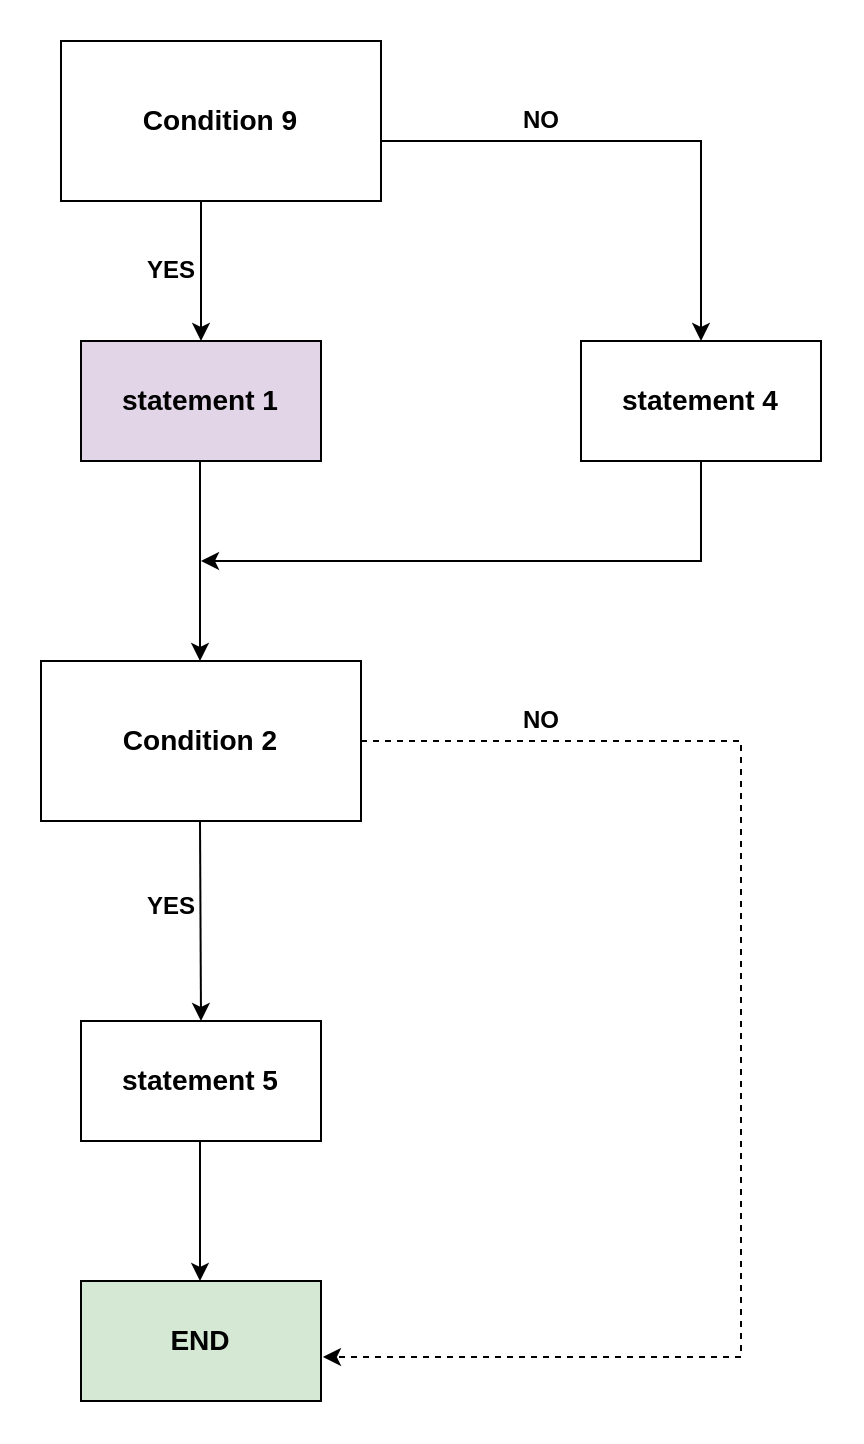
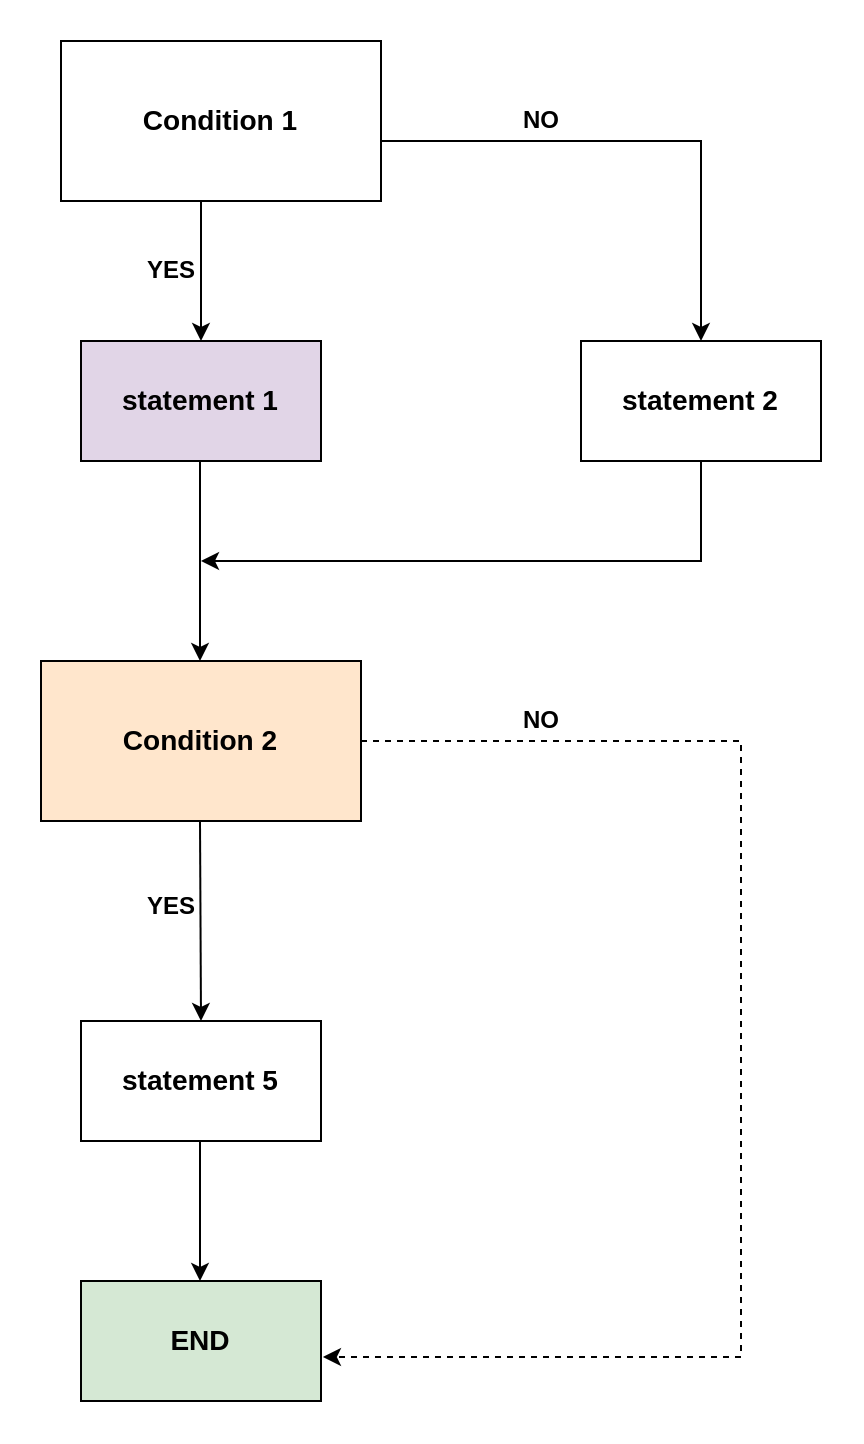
(221, 121) -> (221, 121)
(701, 401) -> (701, 401)
(201, 741) -> (201, 741)
